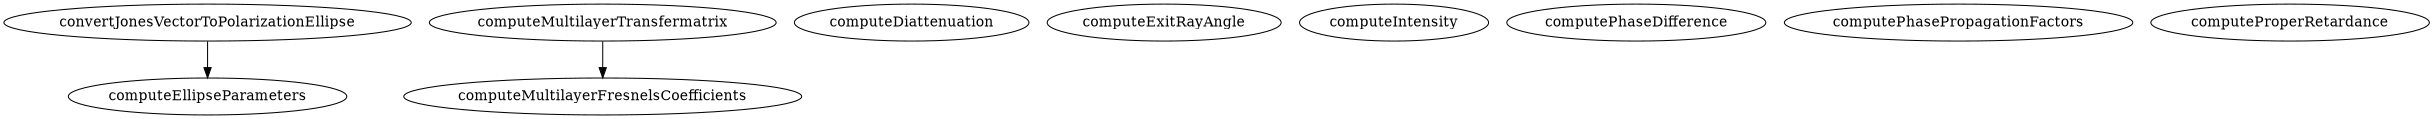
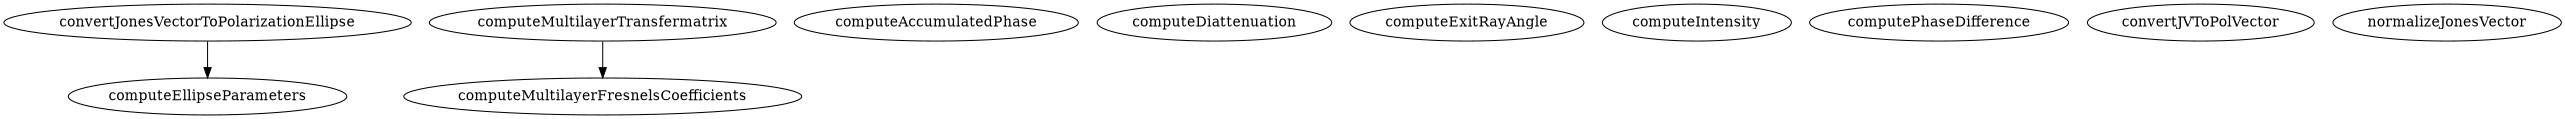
none -> (936, 23)
(1959, 23) -> none
none -> (2201, 23)
(2290, 23) -> none
none -> (2447, 23)
